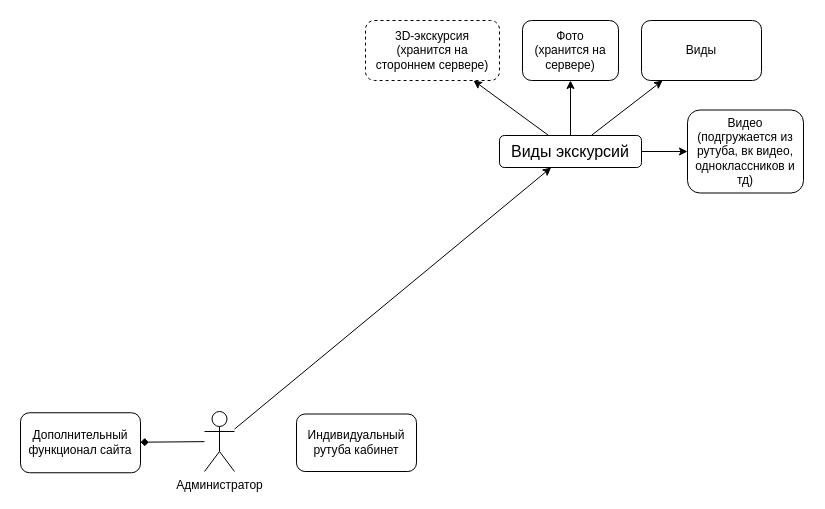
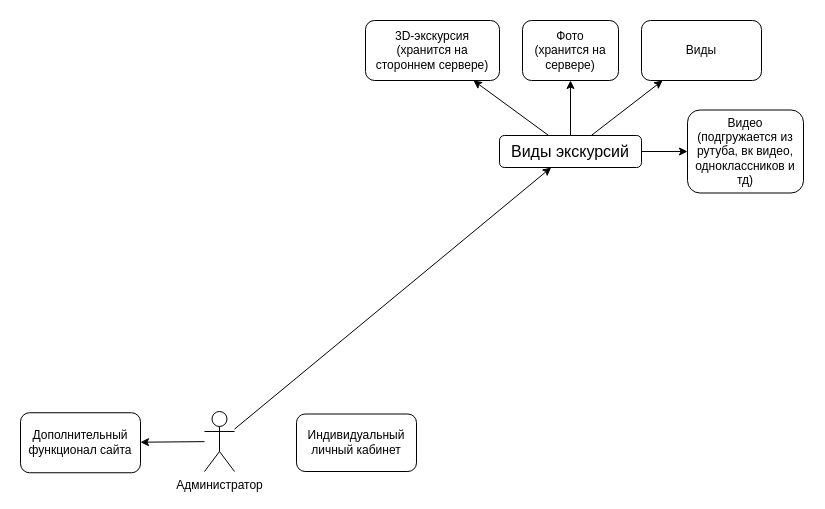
(433, 51) -> (433, 51)
(149, 442) -> (149, 442)
(357, 443) -> (357, 443)
